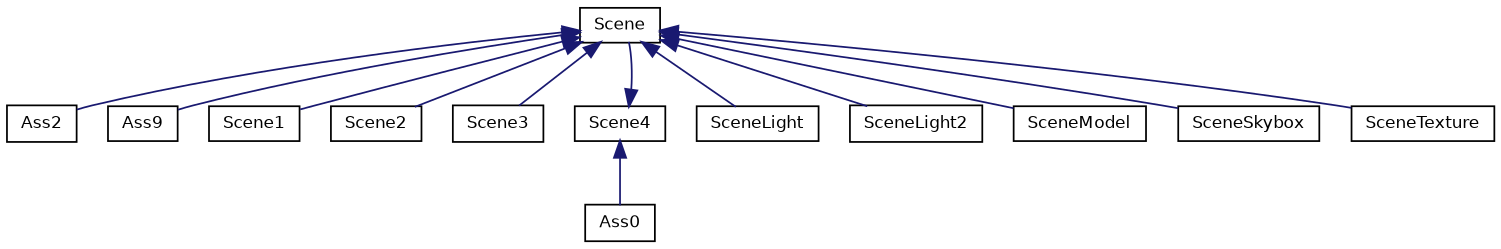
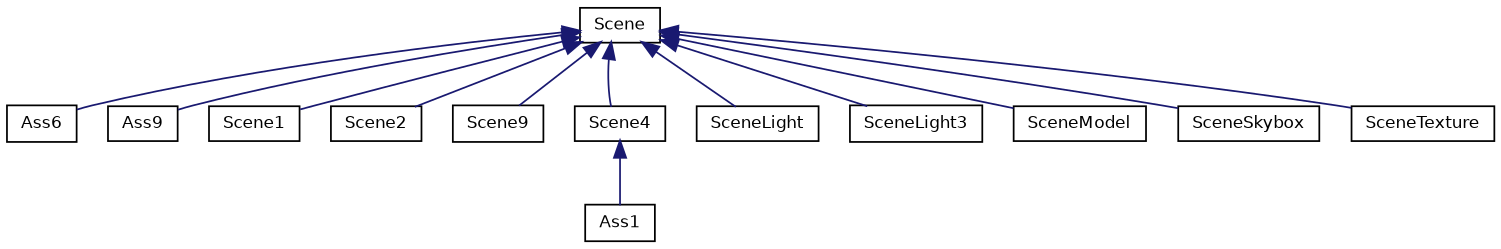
(632, 66) -> (608, 83)
(42, 124) -> (42, 124)
(498, 124) -> (498, 124)
(916, 124) -> (916, 124)
(620, 223) -> (620, 223)
